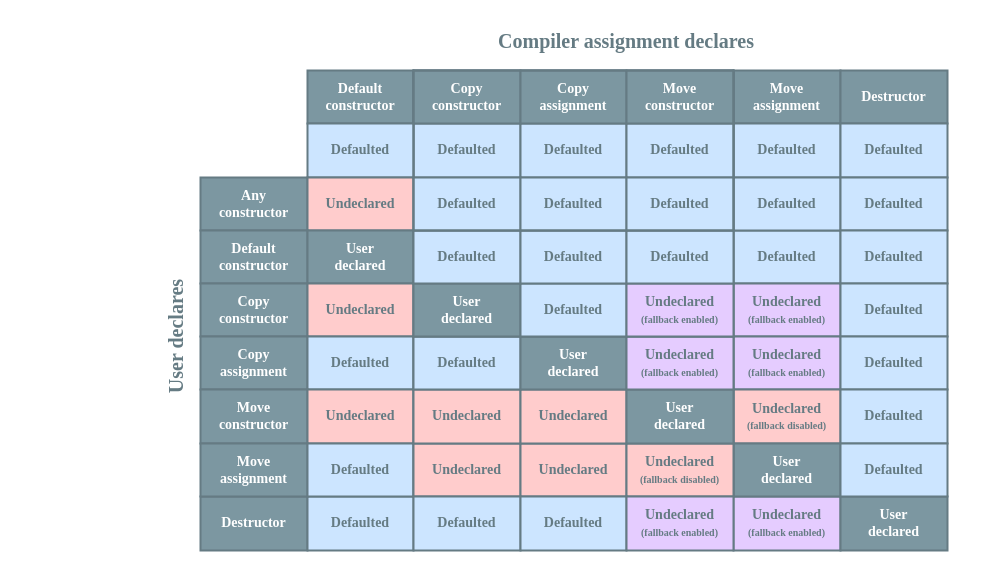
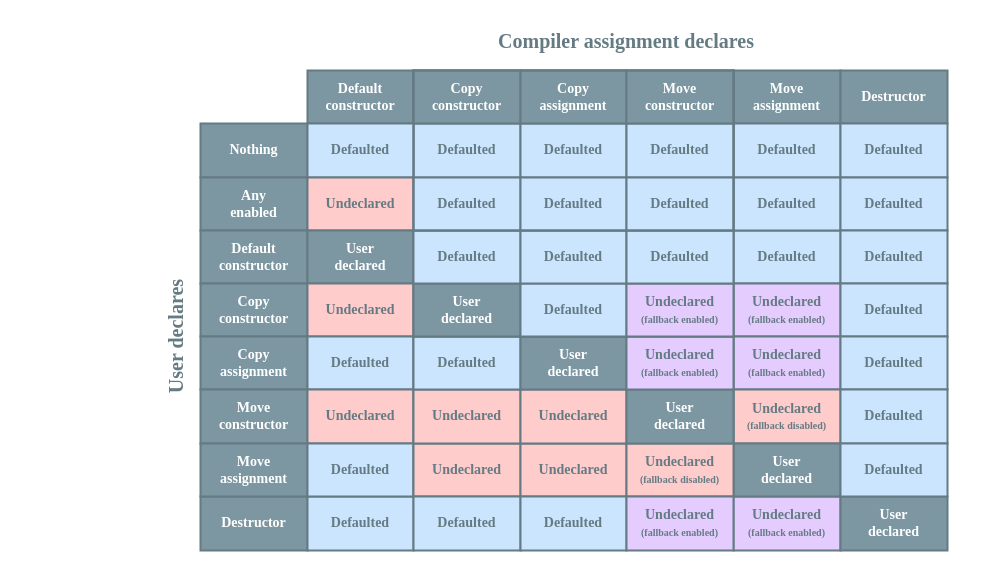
none -> (254, 151)
(254, 205) -> (254, 205)
